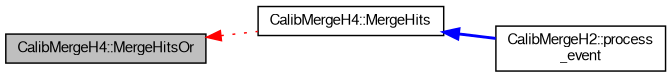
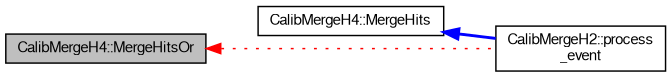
(239, 34) -> (358, 49)
